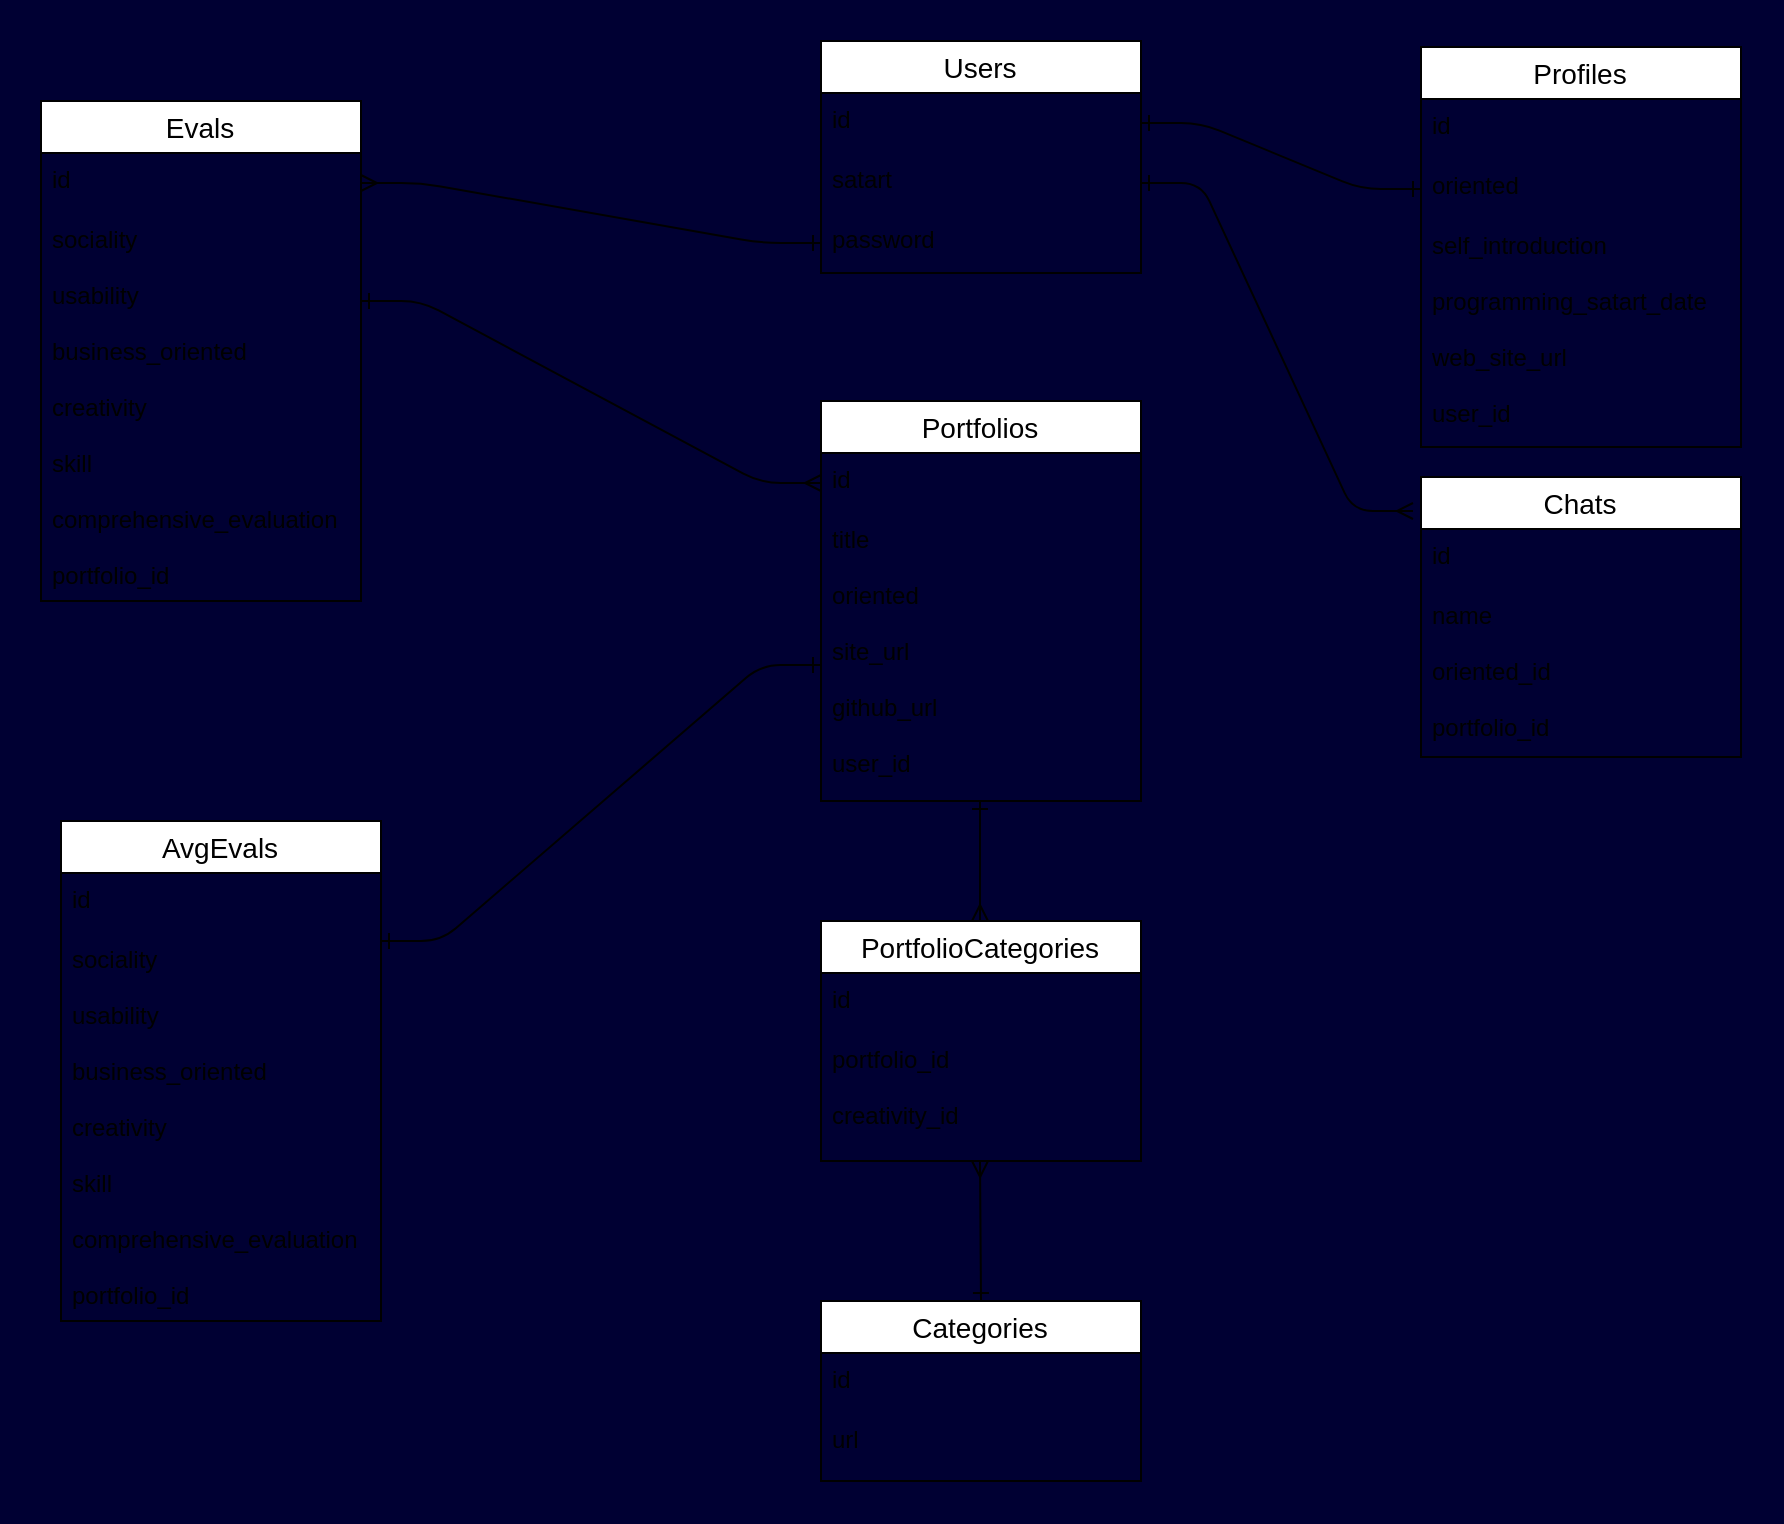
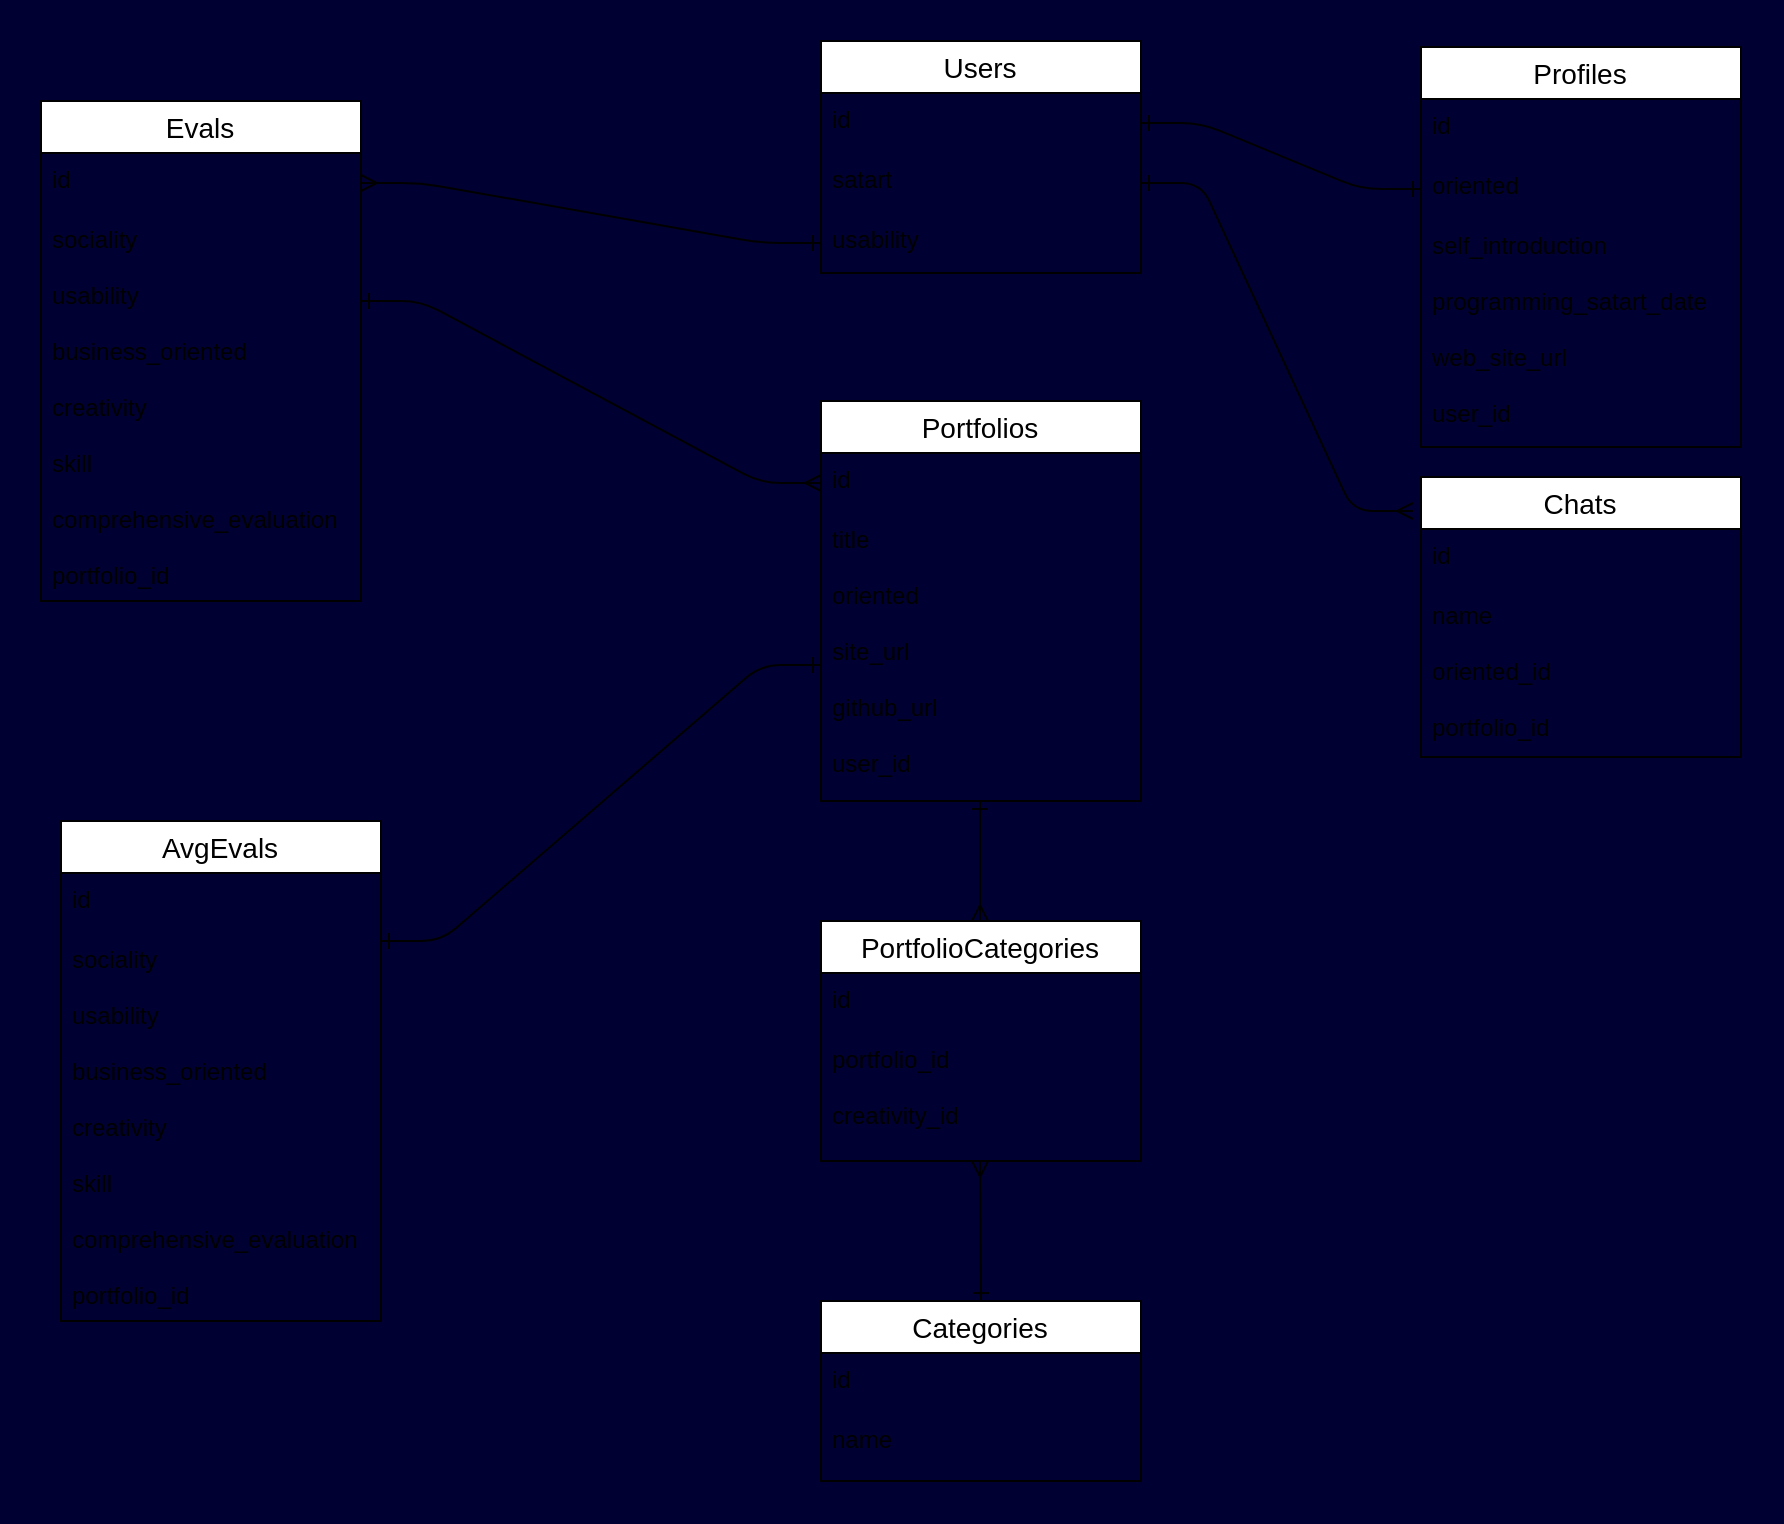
(886, 240) -> (883, 240)
(849, 1440) -> (859, 1440)
